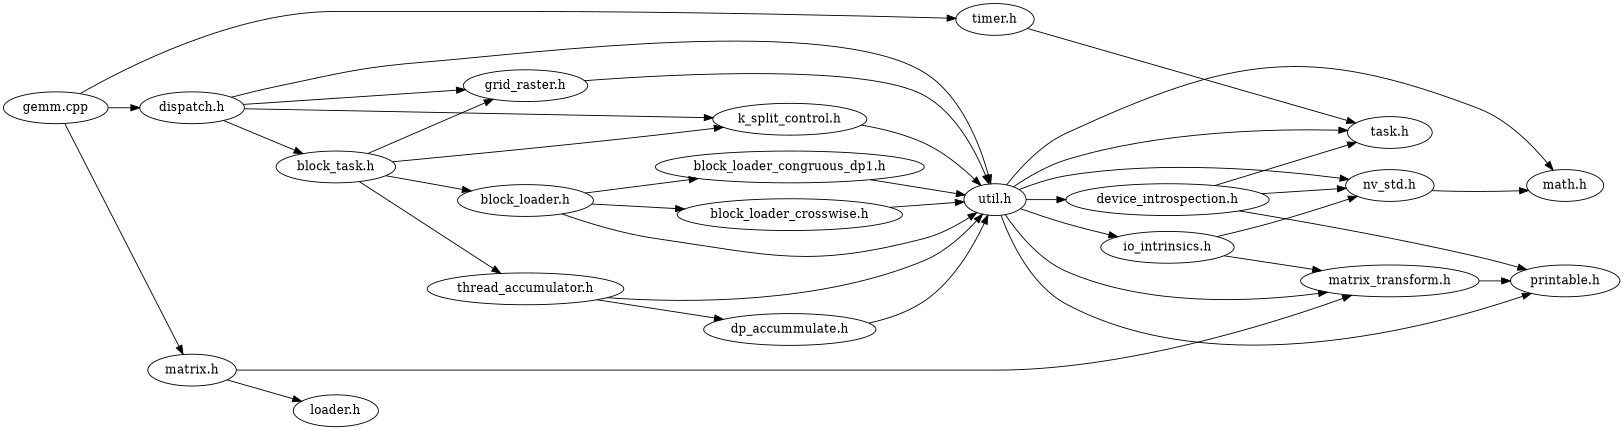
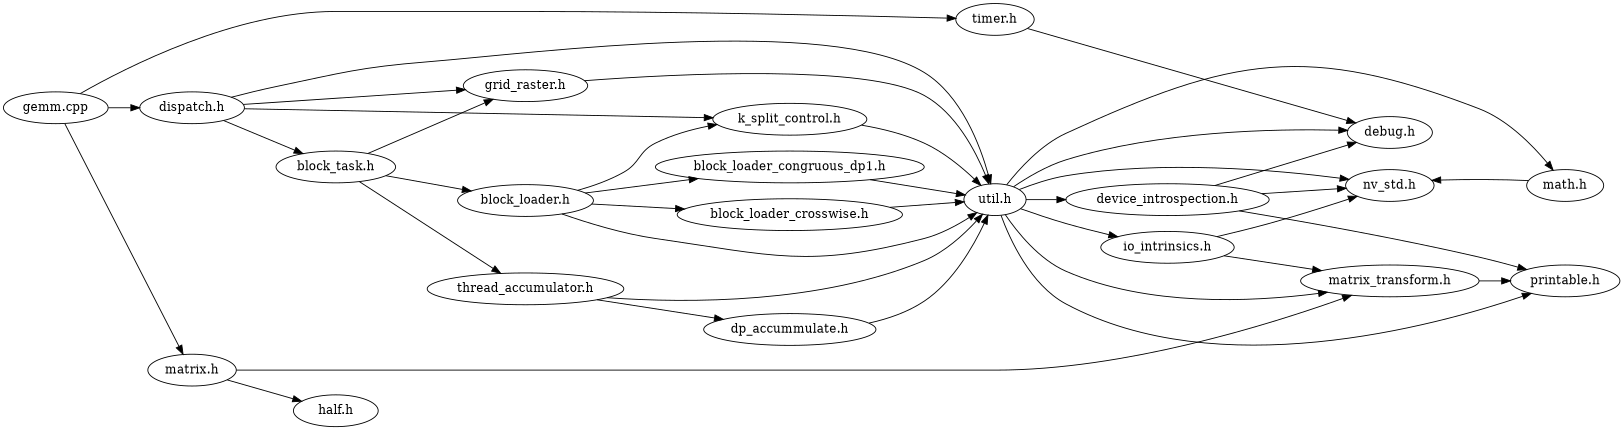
(1390, 132) -> (1390, 132)
(553, 146) -> (641, 155)
(1476, 191) -> (1485, 180)
(336, 411) -> (336, 411)
